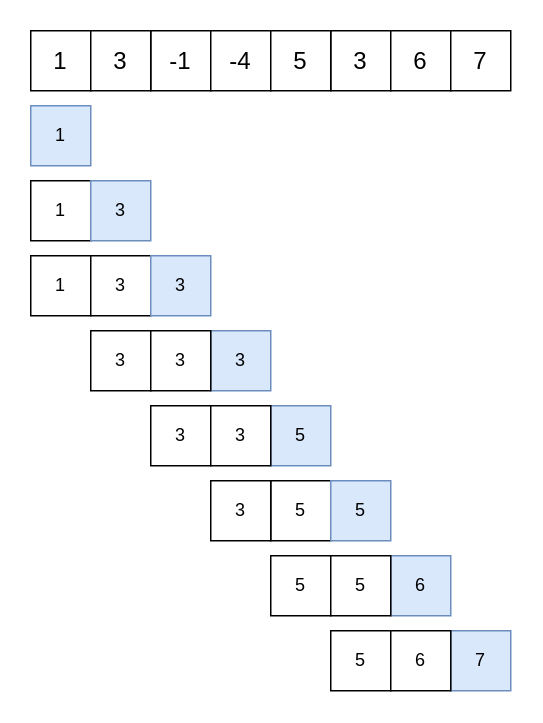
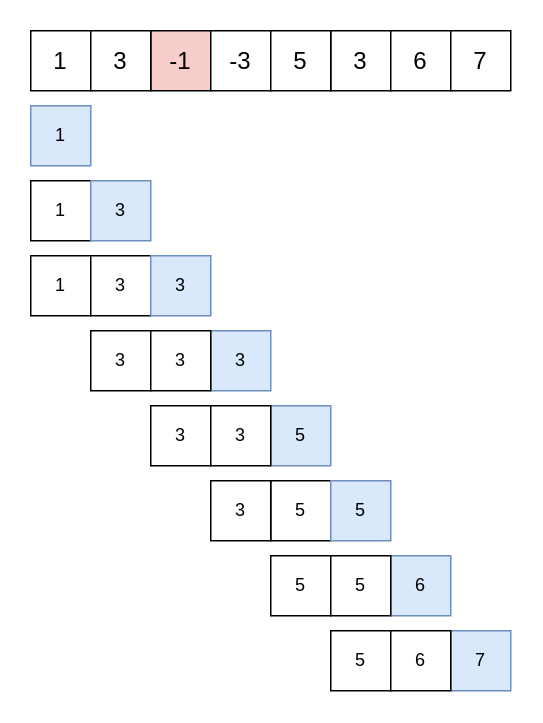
(181, 61) -> (181, 61)
(241, 61) -> (241, 61)
